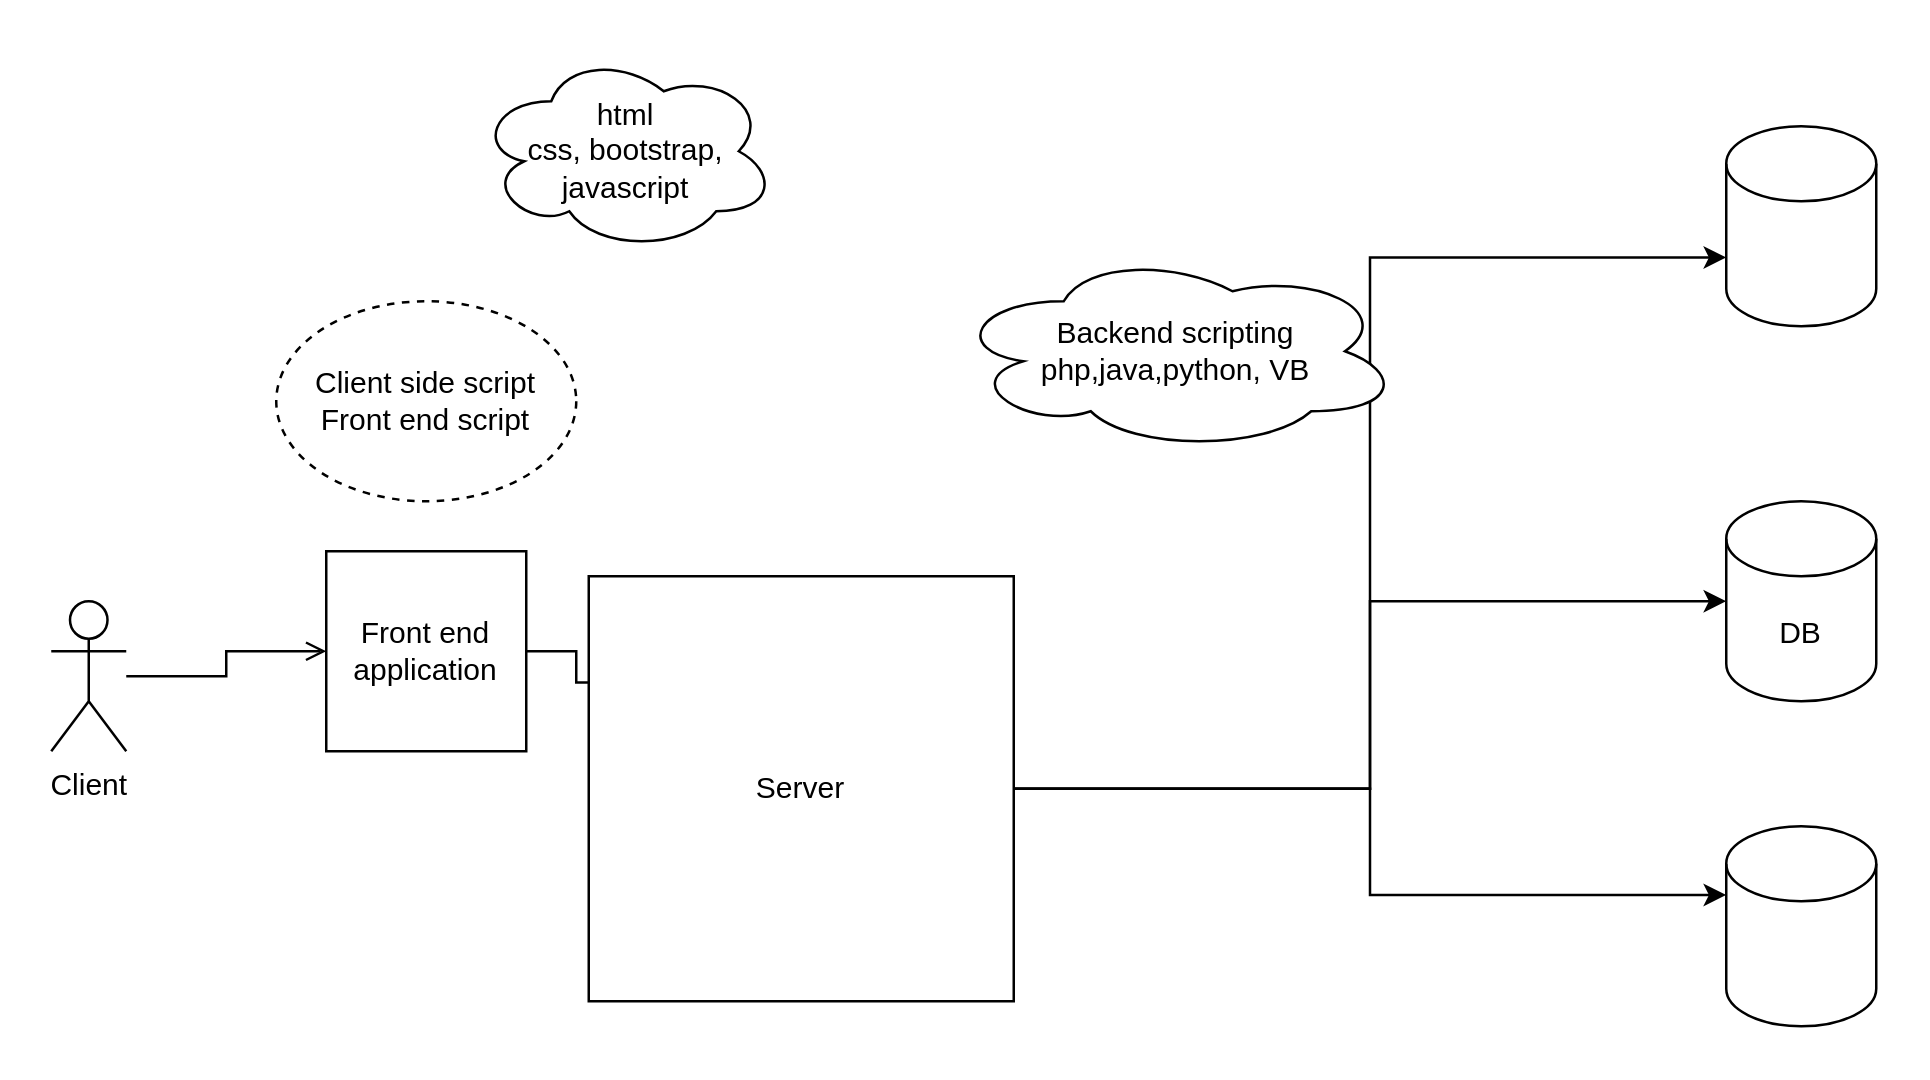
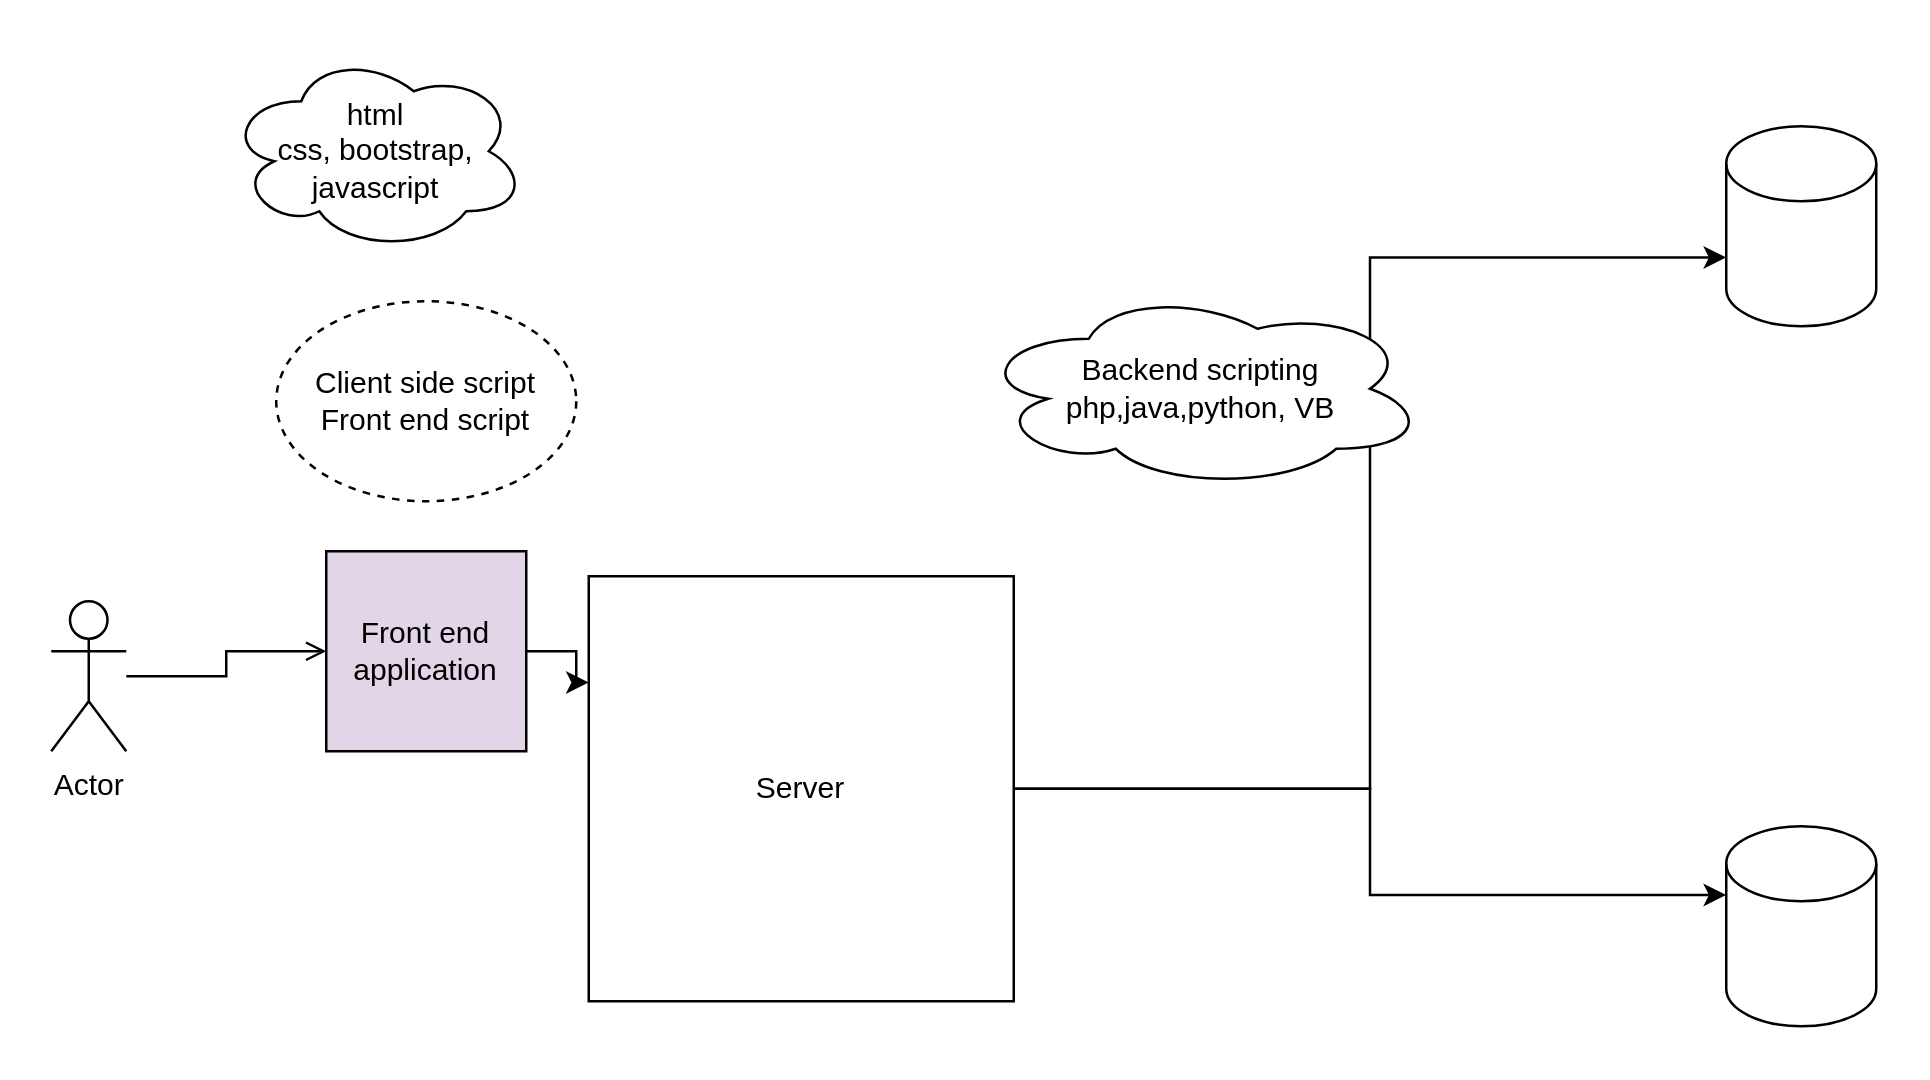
(626, 151) -> (376, 151)
(1176, 351) -> (1201, 389)
(1542, 601) -> none
(1801, 601) -> none
(426, 651) -> (426, 651)
(576, 683) -> (576, 679)
(90, 787) -> (90, 787)
